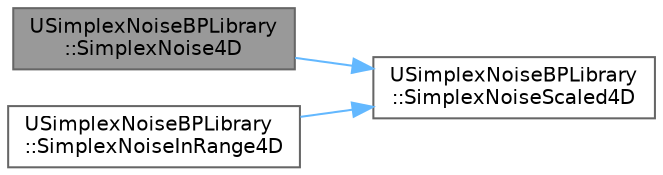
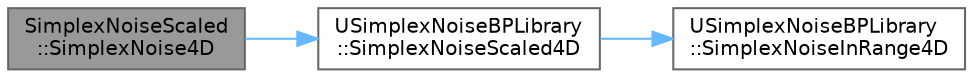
(154, 39) -> (126, 39)
(327, 113) -> (626, 39)
